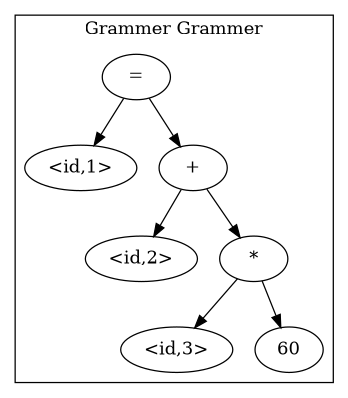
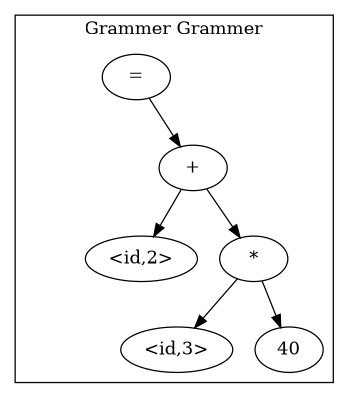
(81, 168) -> none
(289, 350) -> (289, 350)
